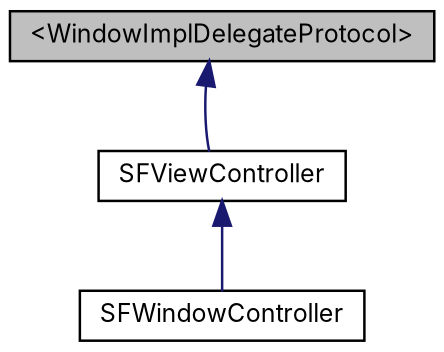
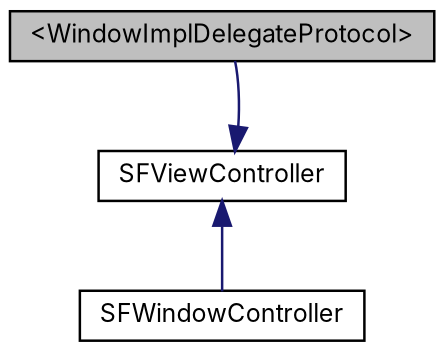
(206, 119) -> (239, 94)
